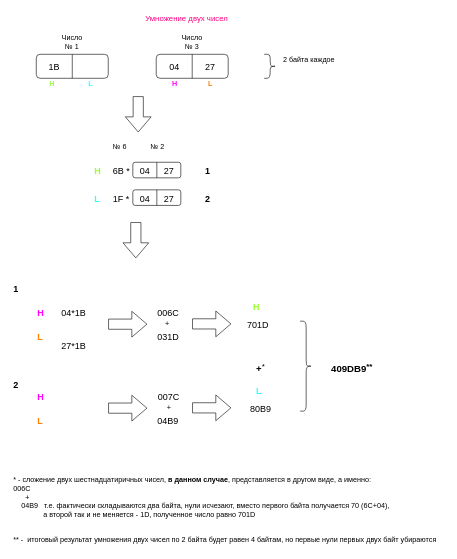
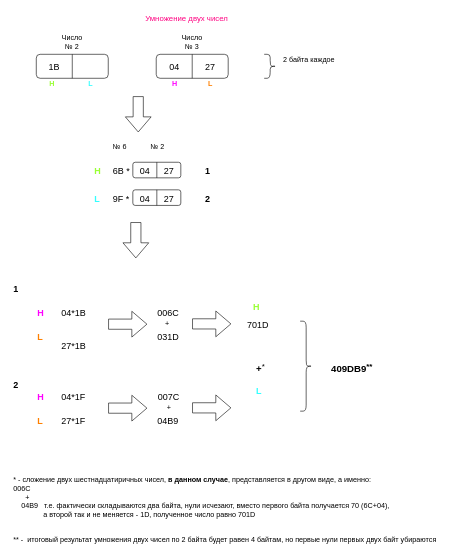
(72, 42) -> (72, 42)
(120, 198) -> (120, 198)
none -> (78, 396)
(264, 408) -> none
none -> (78, 420)
